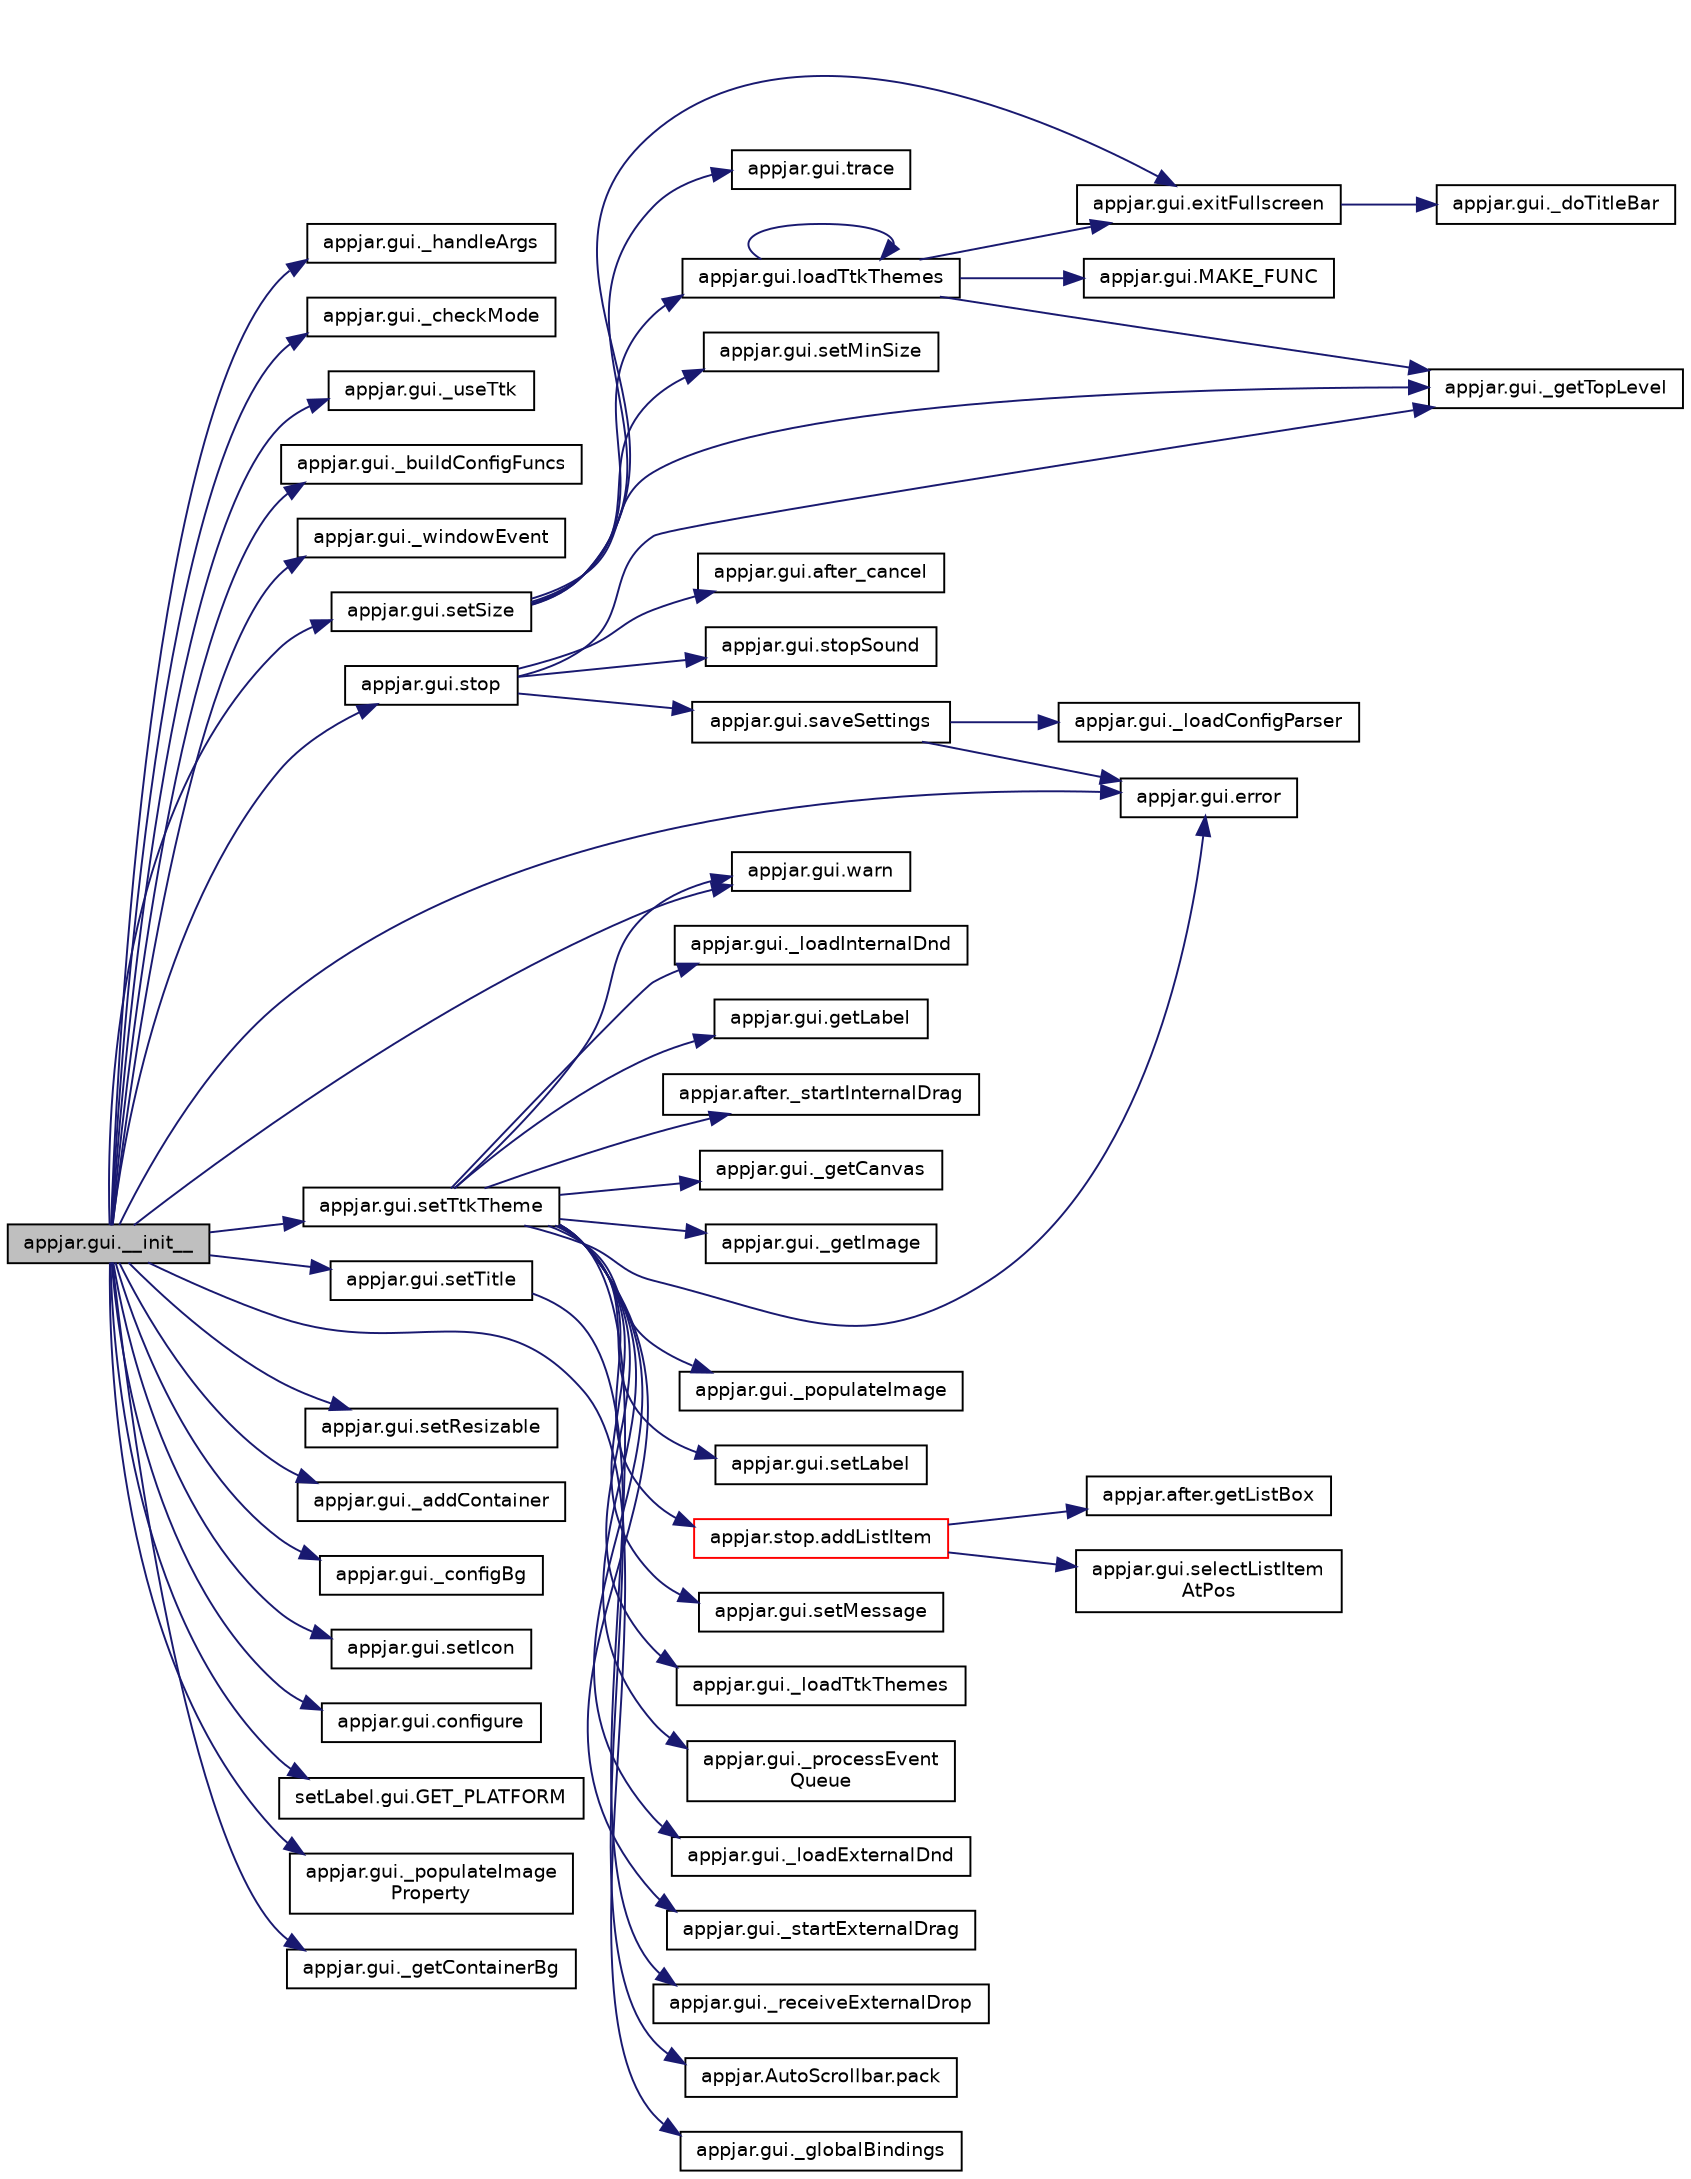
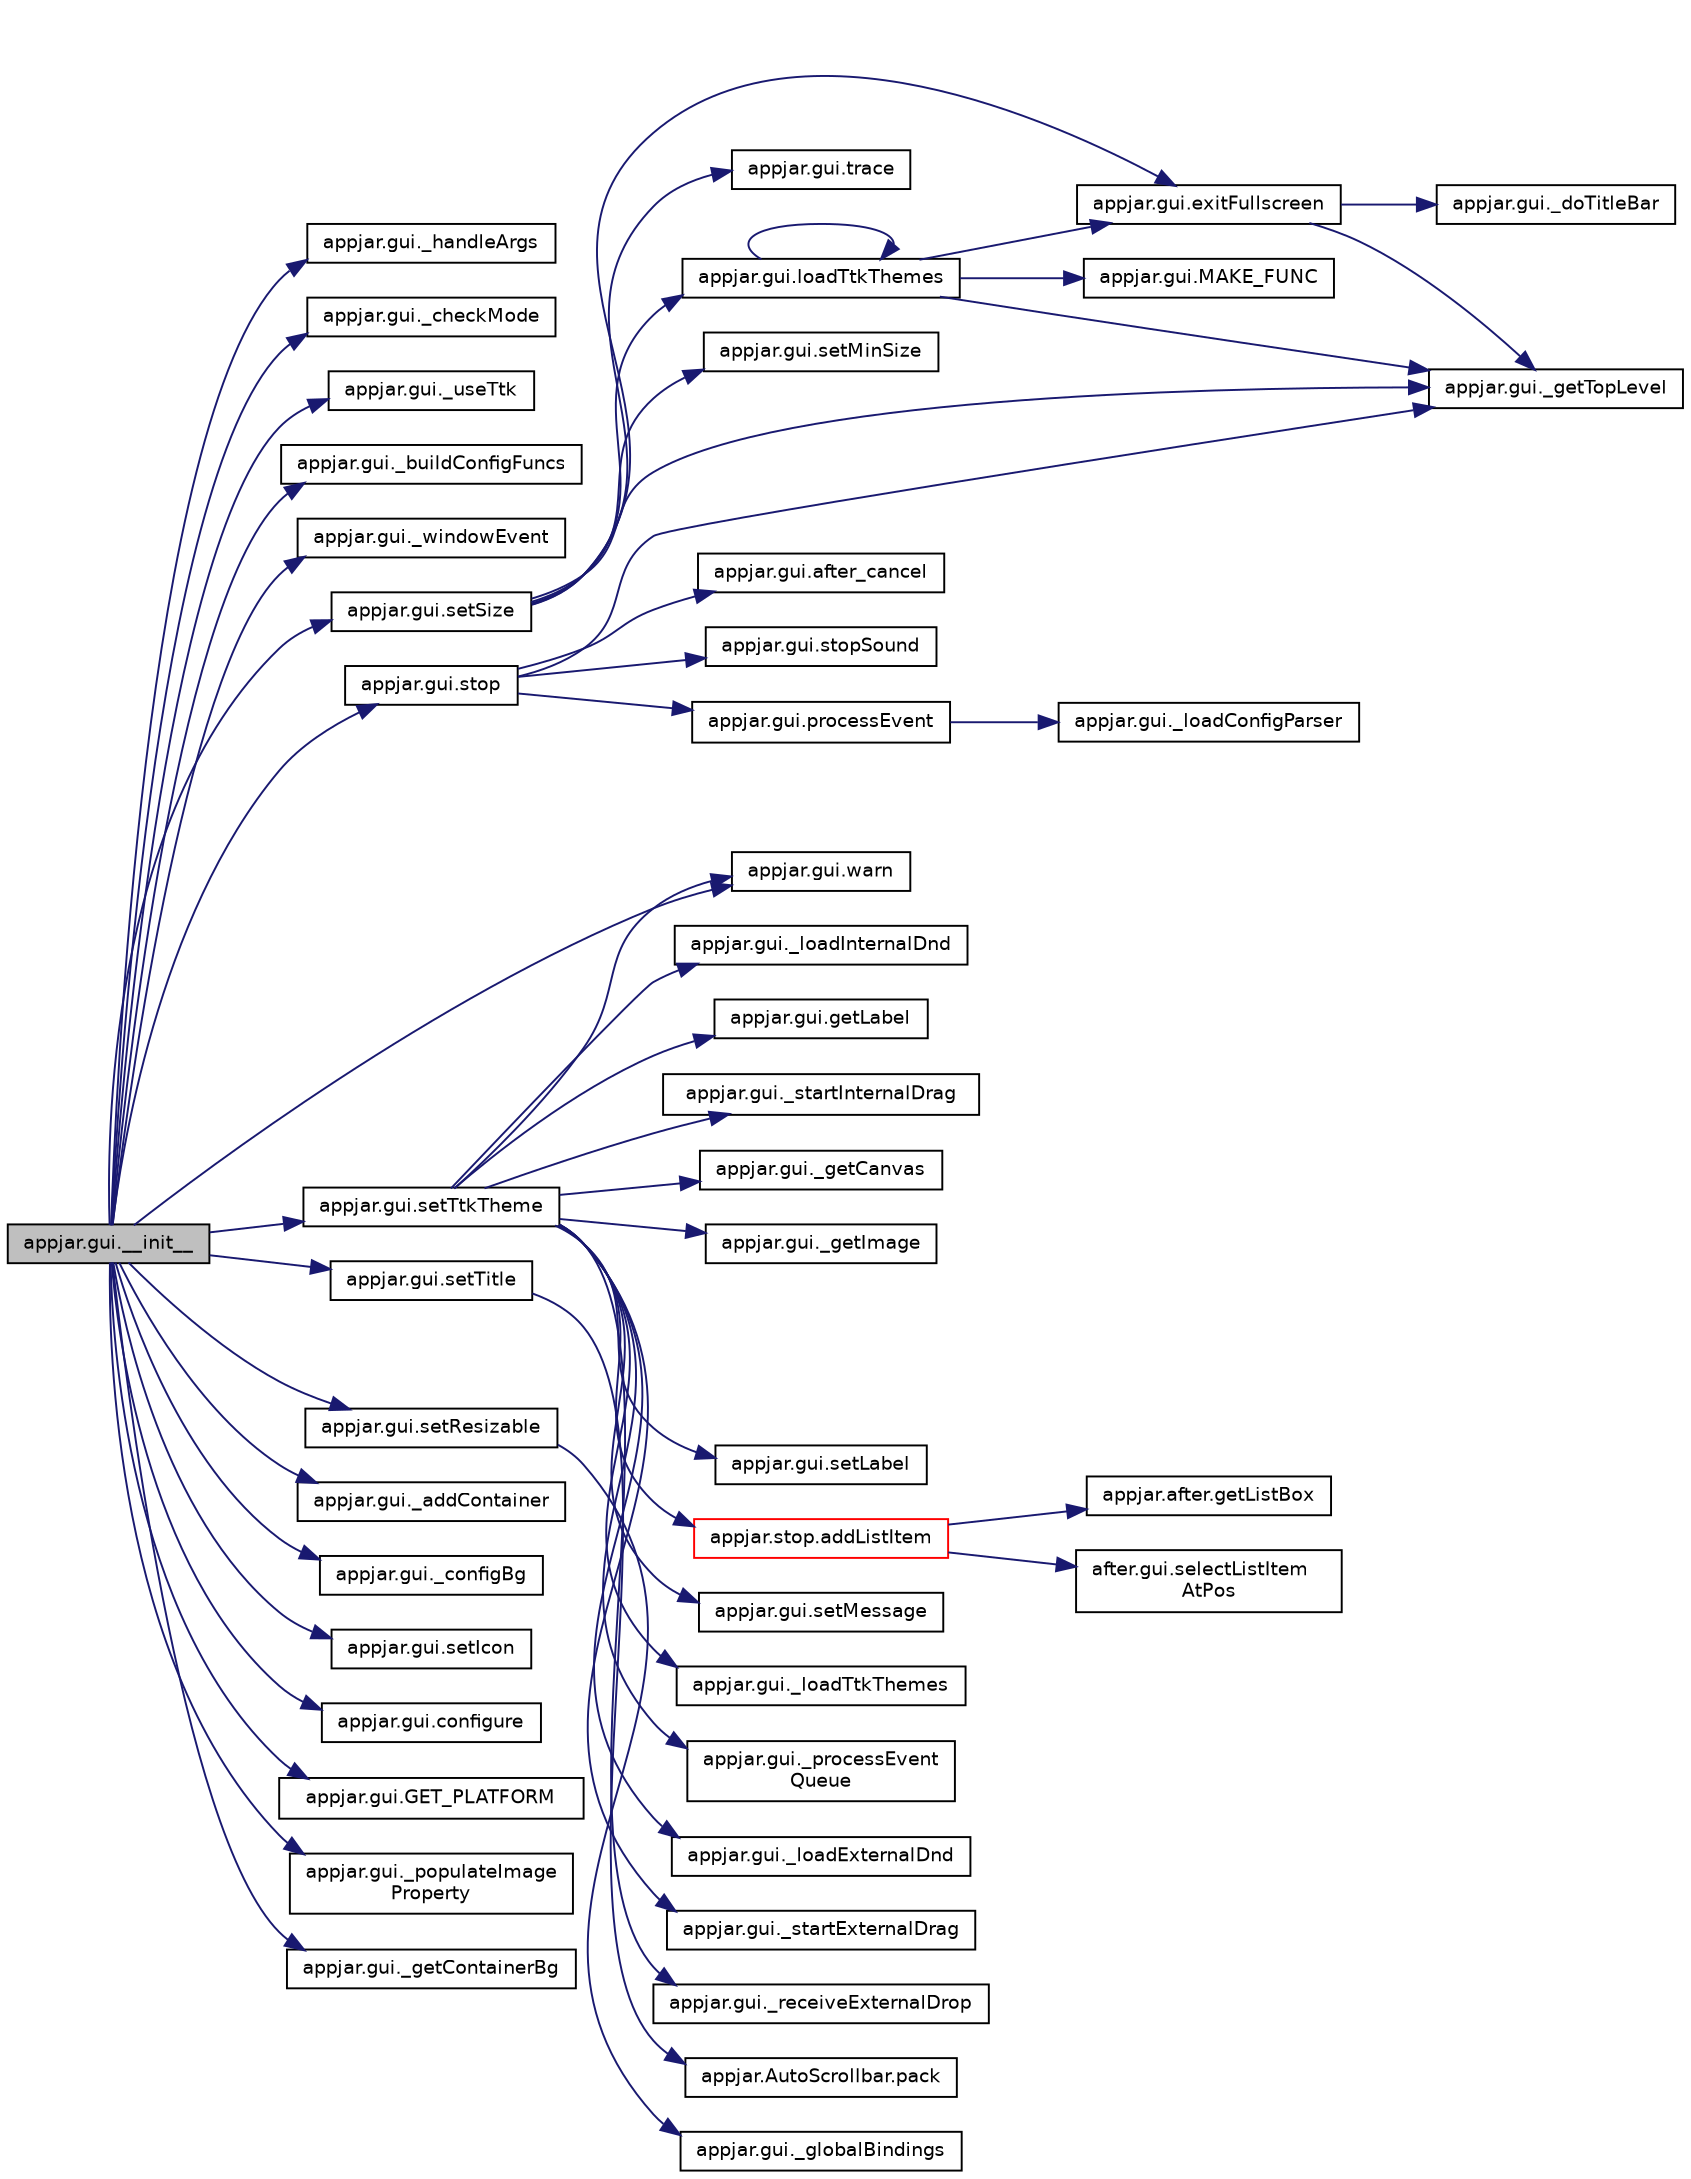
none -> (1422, 278)
(821, 722) -> (821, 722)
(1209, 798) -> none
(821, 1095) -> (821, 1095)
(821, 1391) -> none
(593, 1410) -> (629, 1745)
(1209, 1581) -> (1209, 1581)
(431, 1798) -> (431, 1798)
